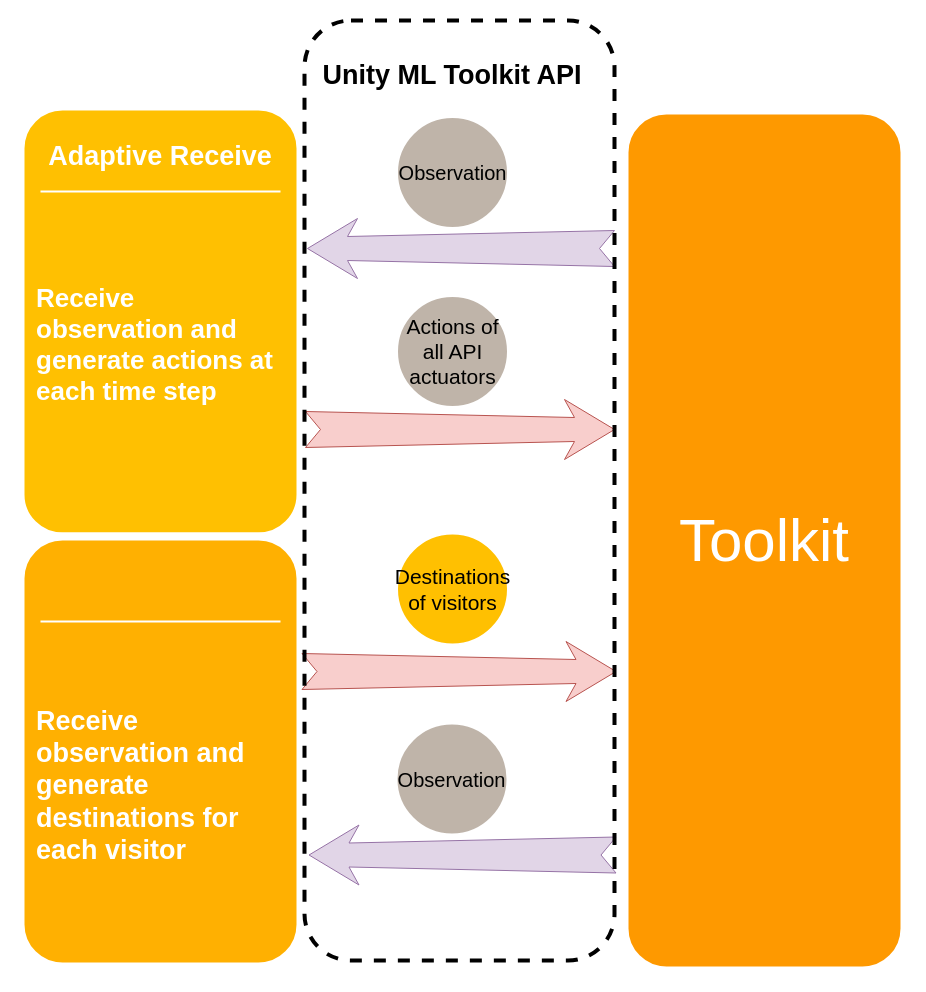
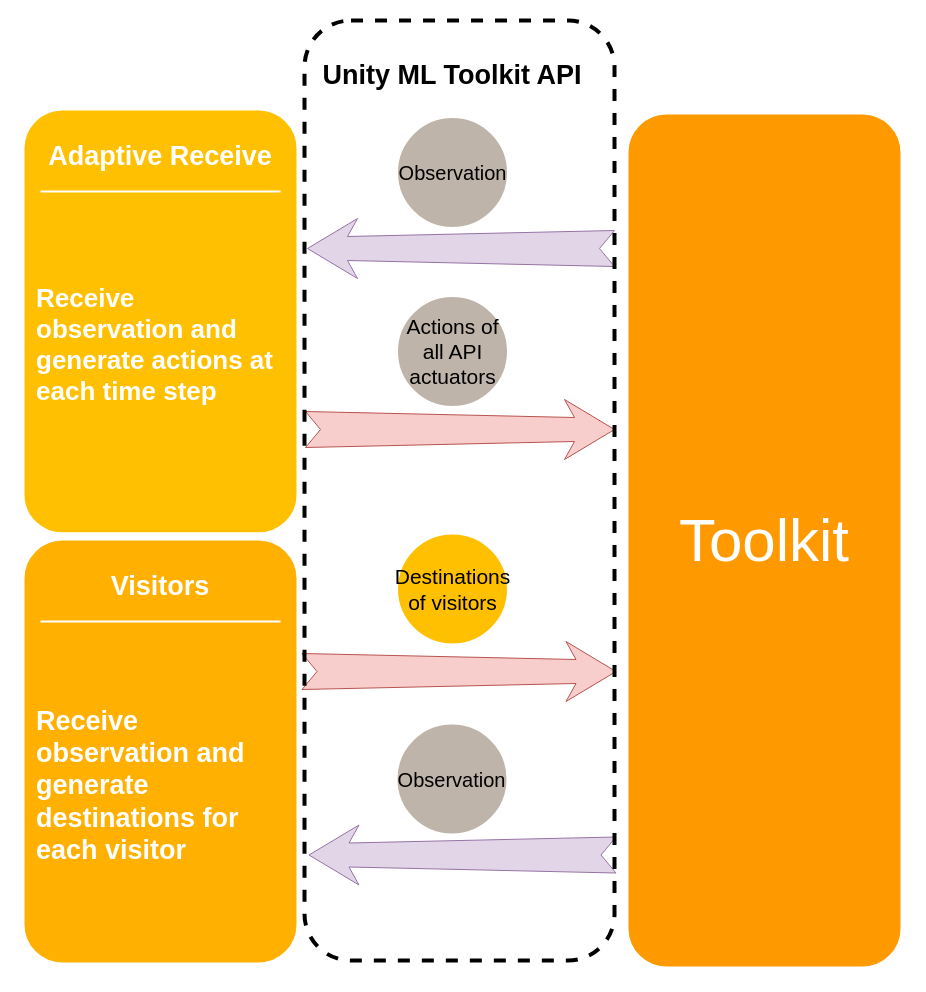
none -> (161, 587)
